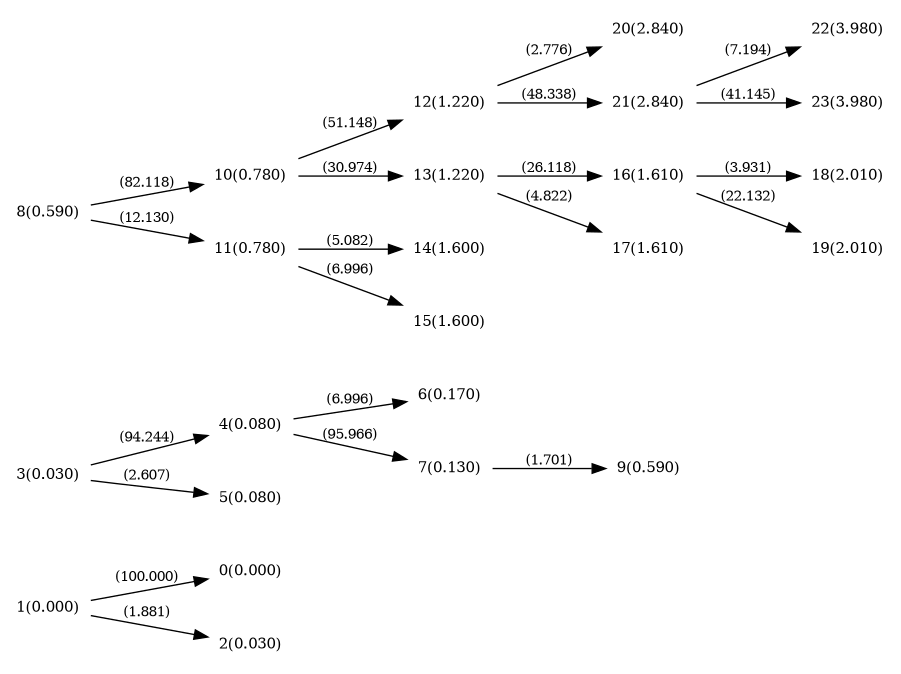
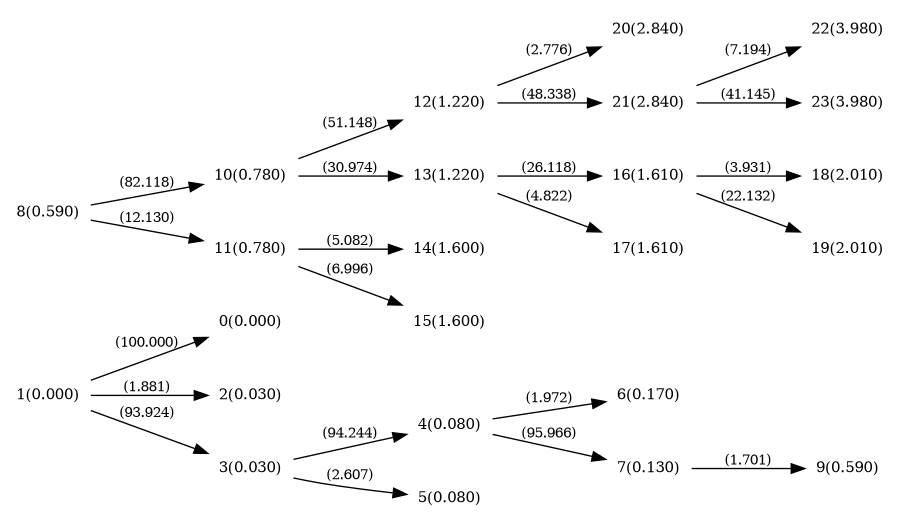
(350, 400) -> (549, 399)
none -> (143, 430)
